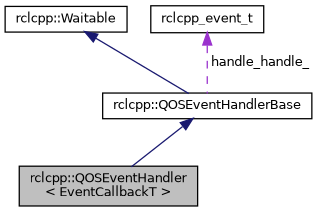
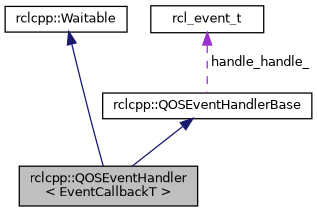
(207, 19) -> (207, 19)
(142, 66) -> (87, 105)
